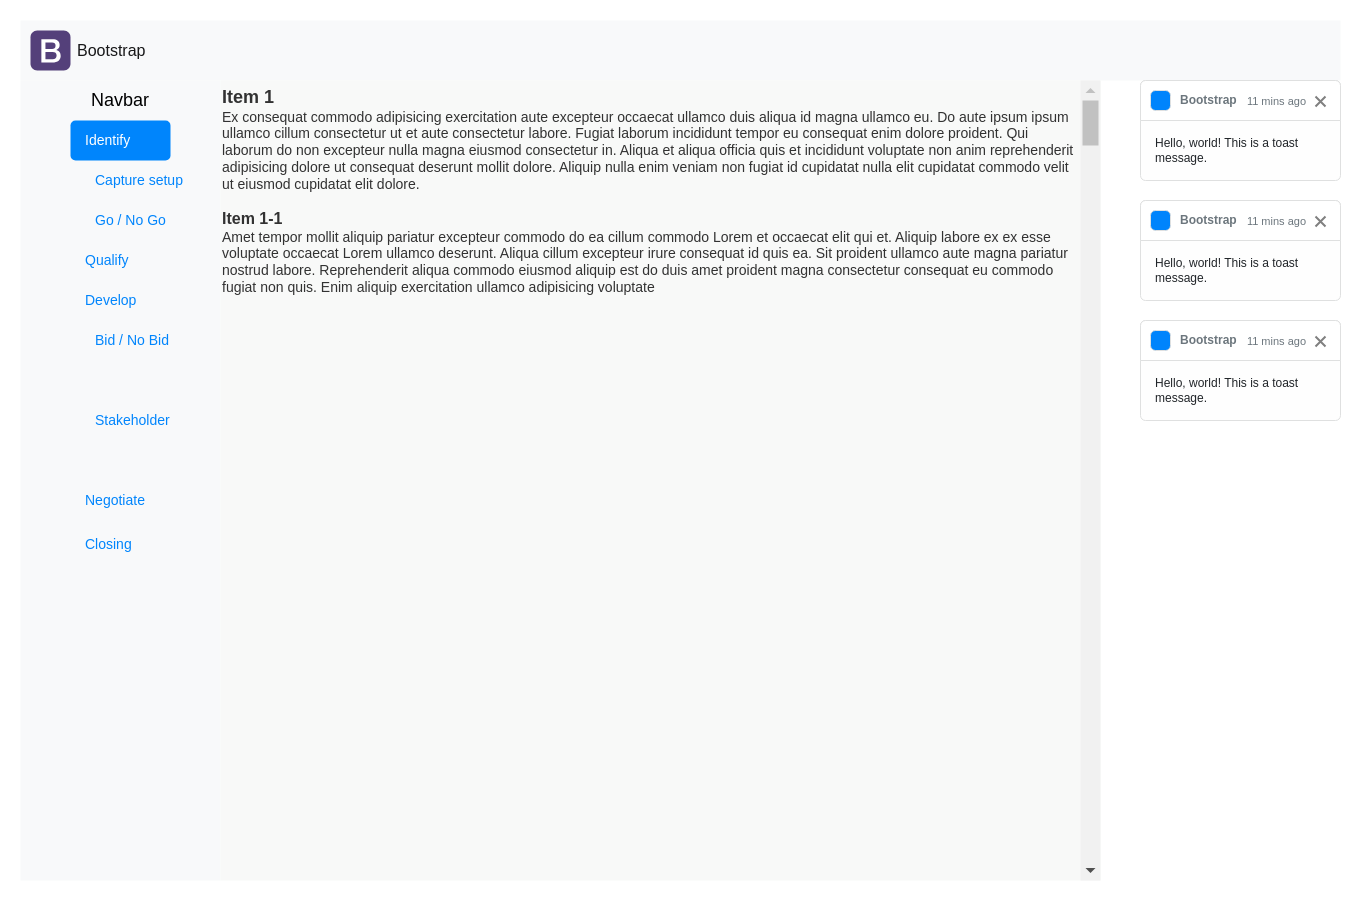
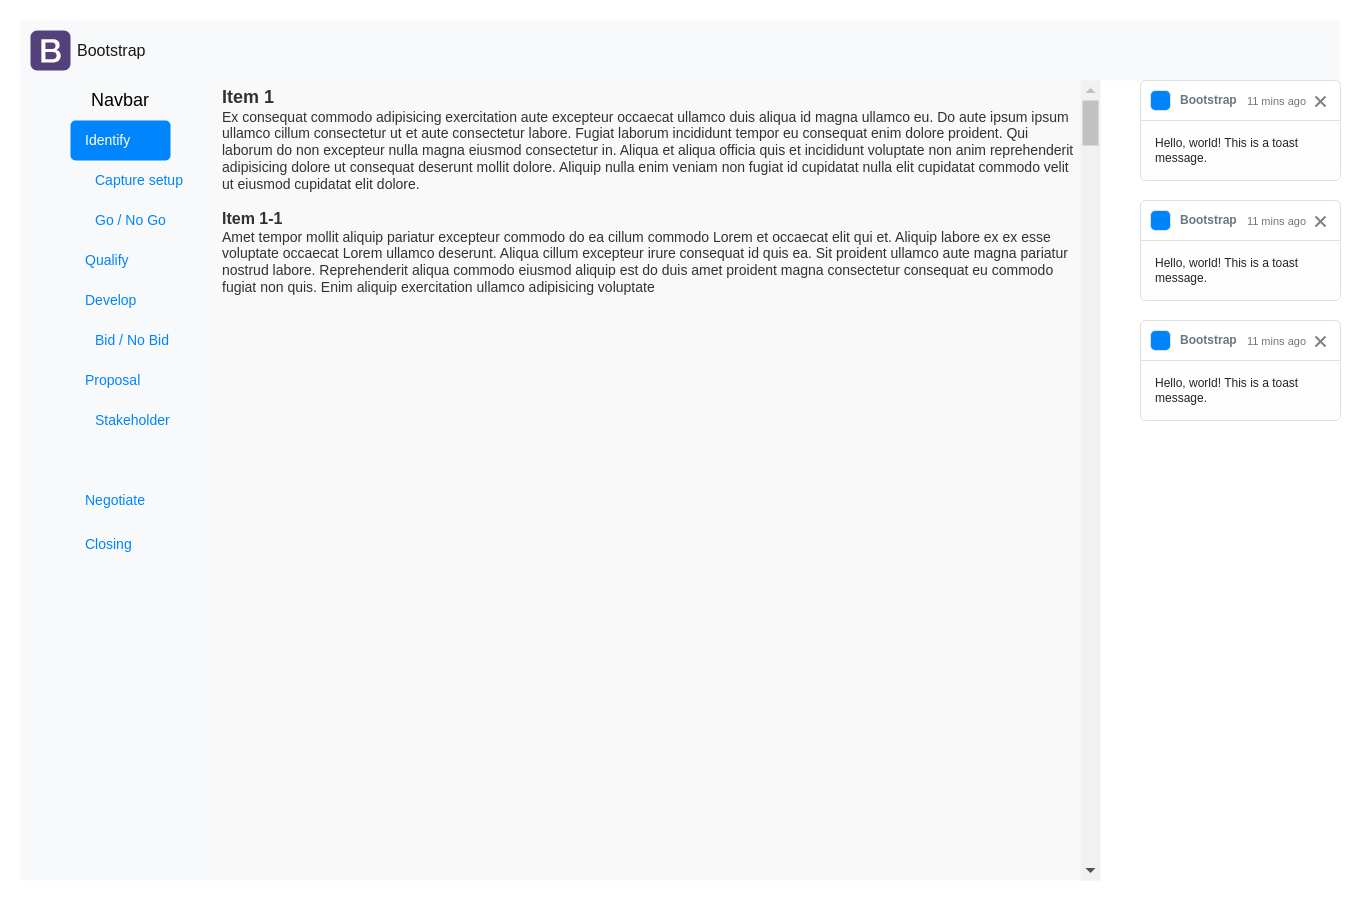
none -> (121, 381)
